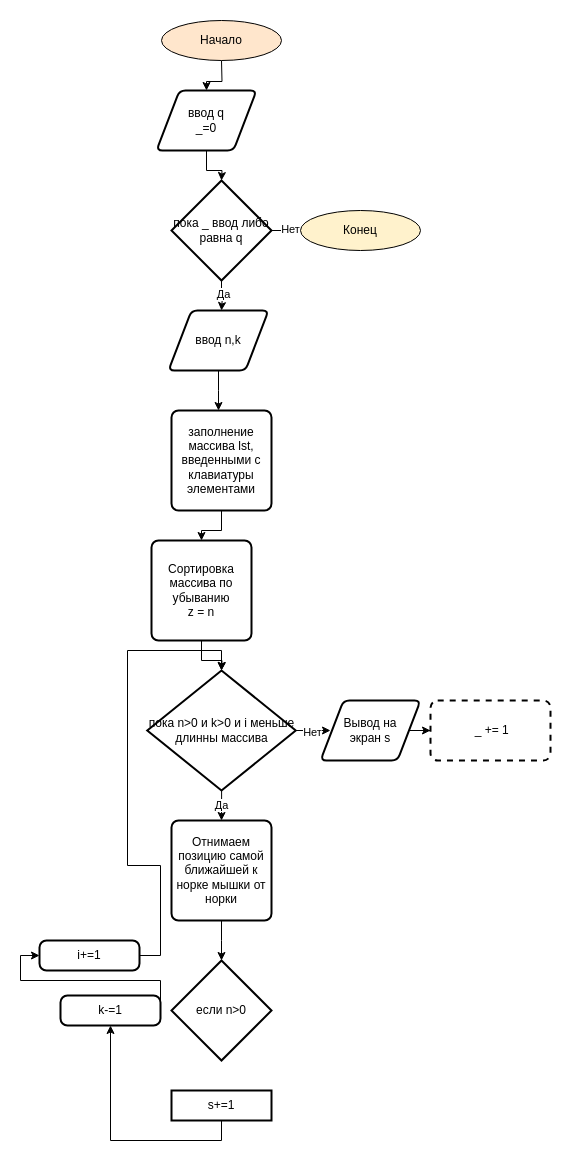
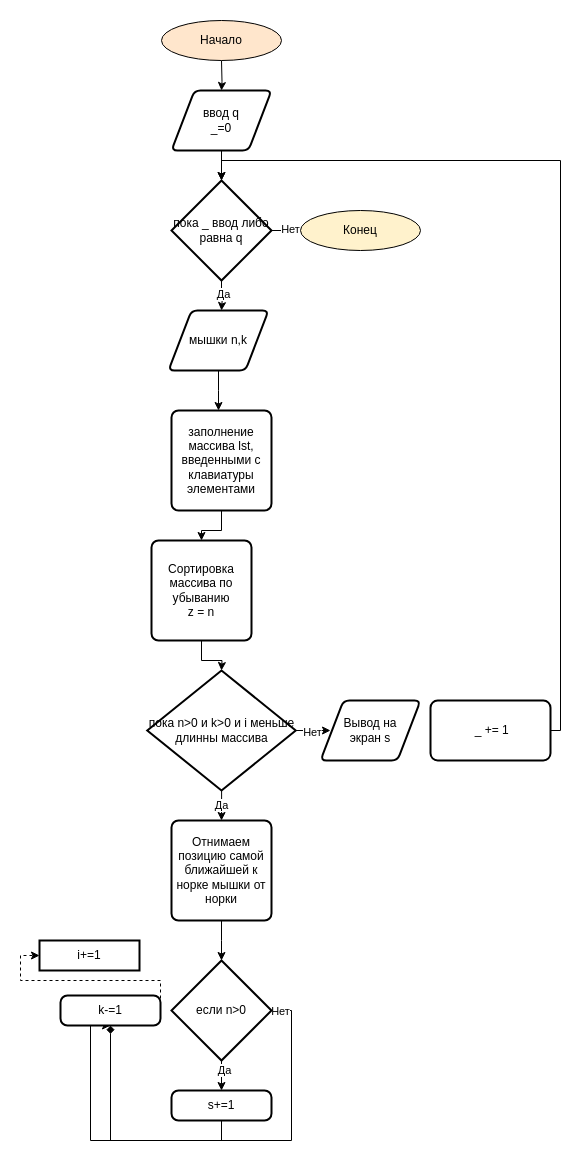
(207, 121) -> (222, 121)
none -> (561, 283)
(219, 341) -> (219, 341)
(416, 731) -> none
(491, 731) -> (491, 731)
(128, 780) -> none
(90, 956) -> (90, 956)
(82, 981) -> (82, 981)
(111, 1033) -> (111, 1034)
none -> (222, 1080)
none -> (292, 1100)
(222, 1106) -> (222, 1106)
